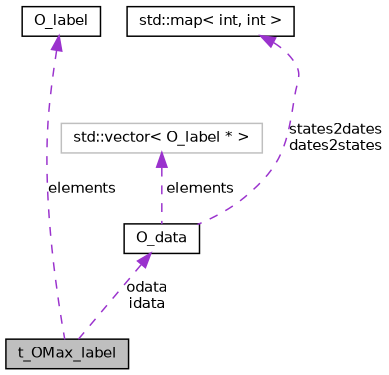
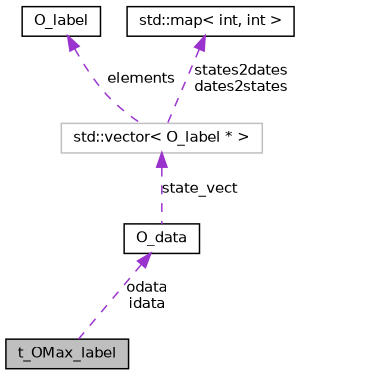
(283, 148) -> (183, 86)
(200, 189) -> (200, 189)
(48, 195) -> (103, 91)
